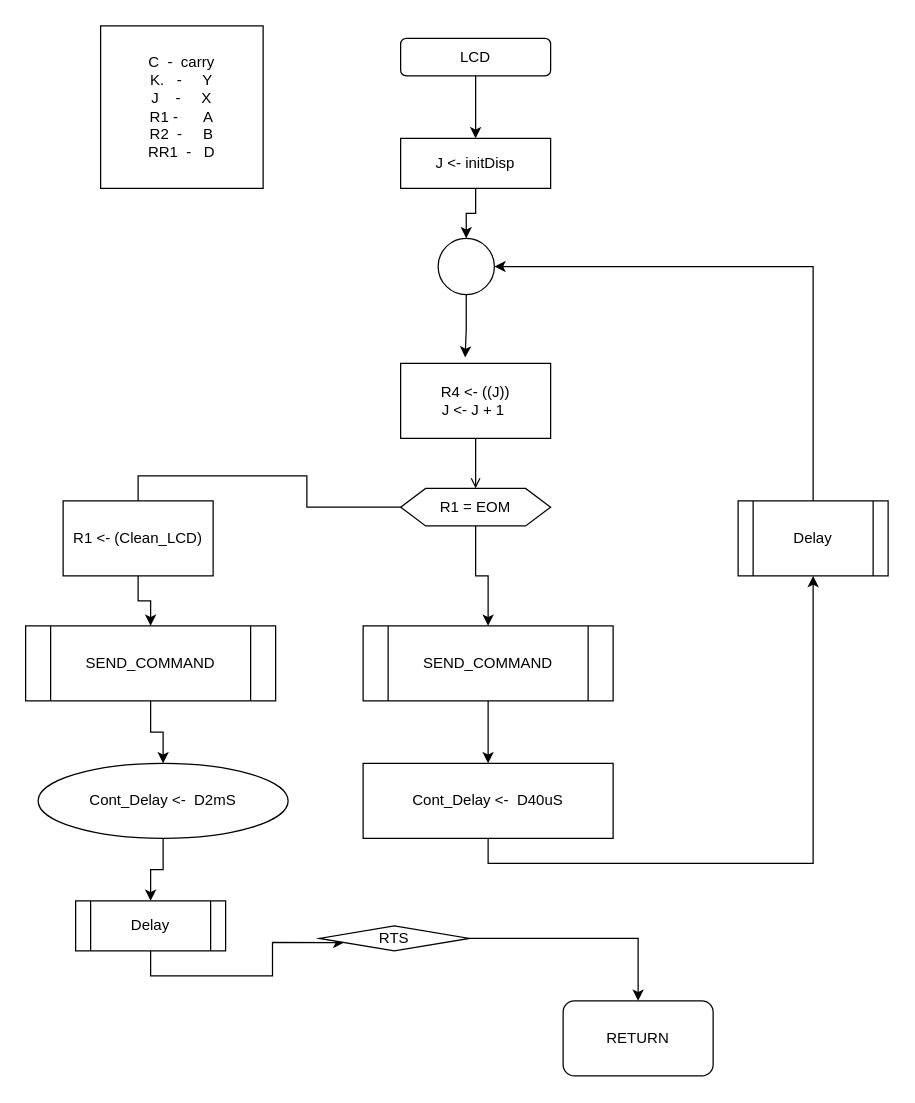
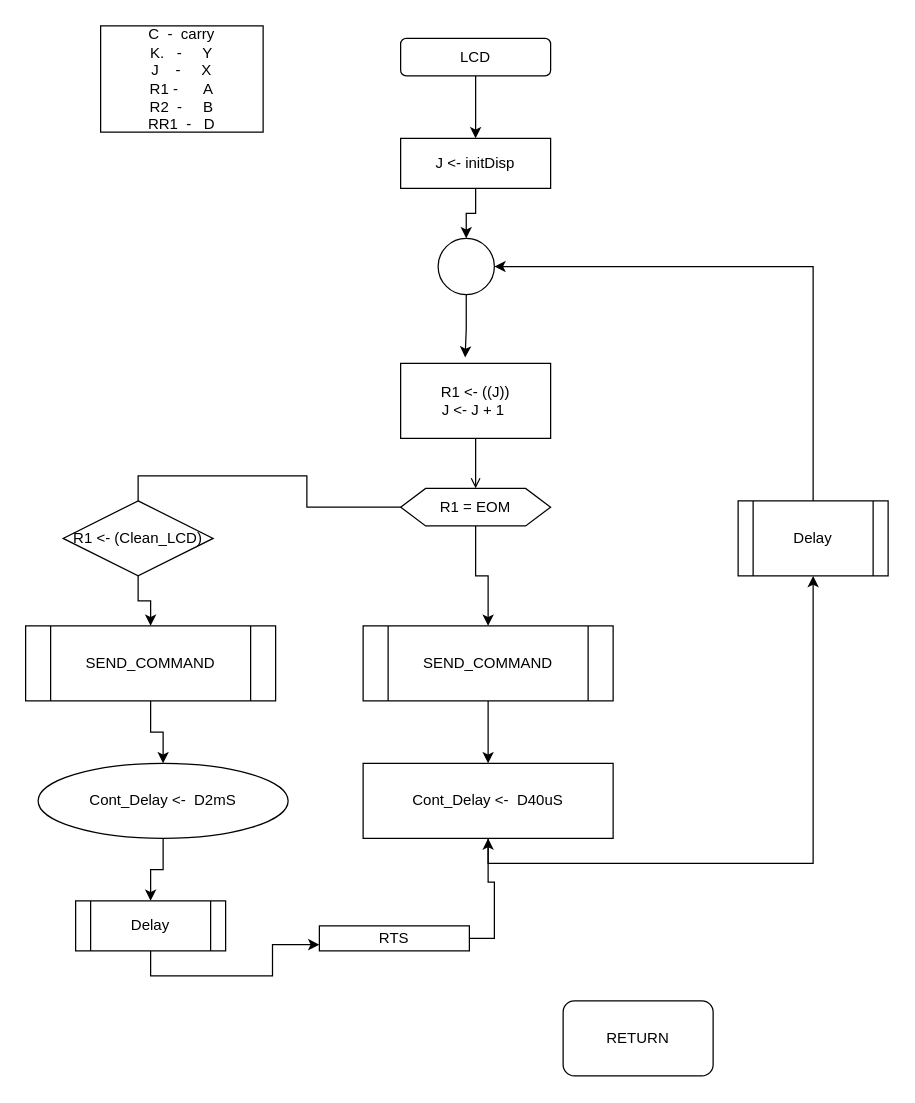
(182, 107) -> (182, 79)
(476, 401) -> (476, 401)
(138, 538) -> (138, 538)
(394, 938) -> (394, 938)
(592, 938) -> (494, 900)
